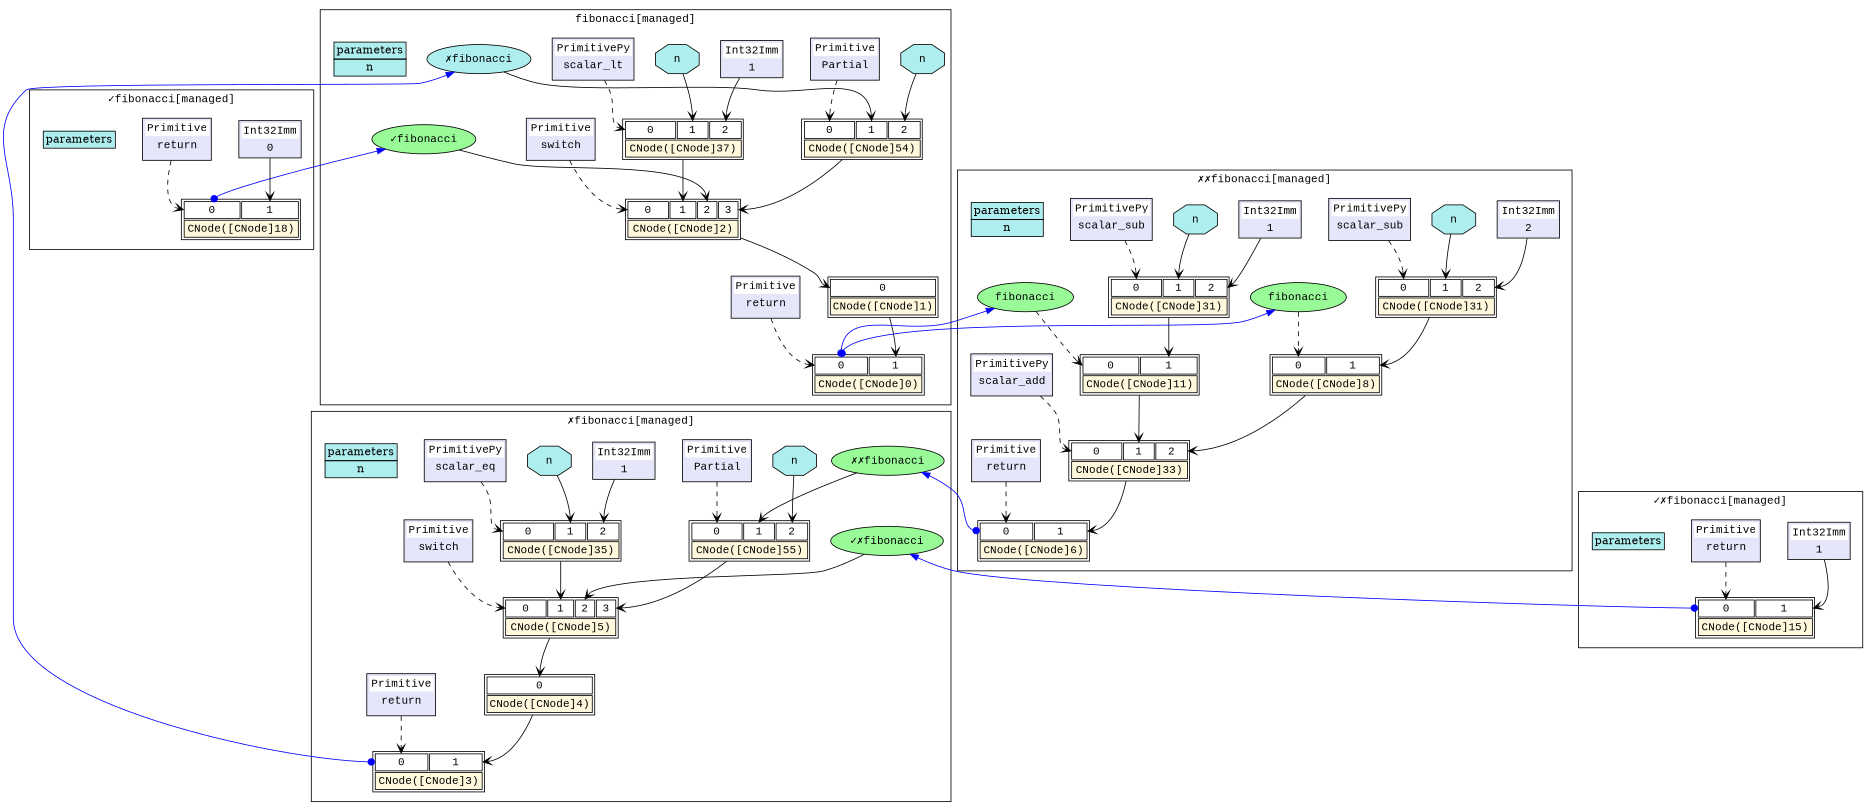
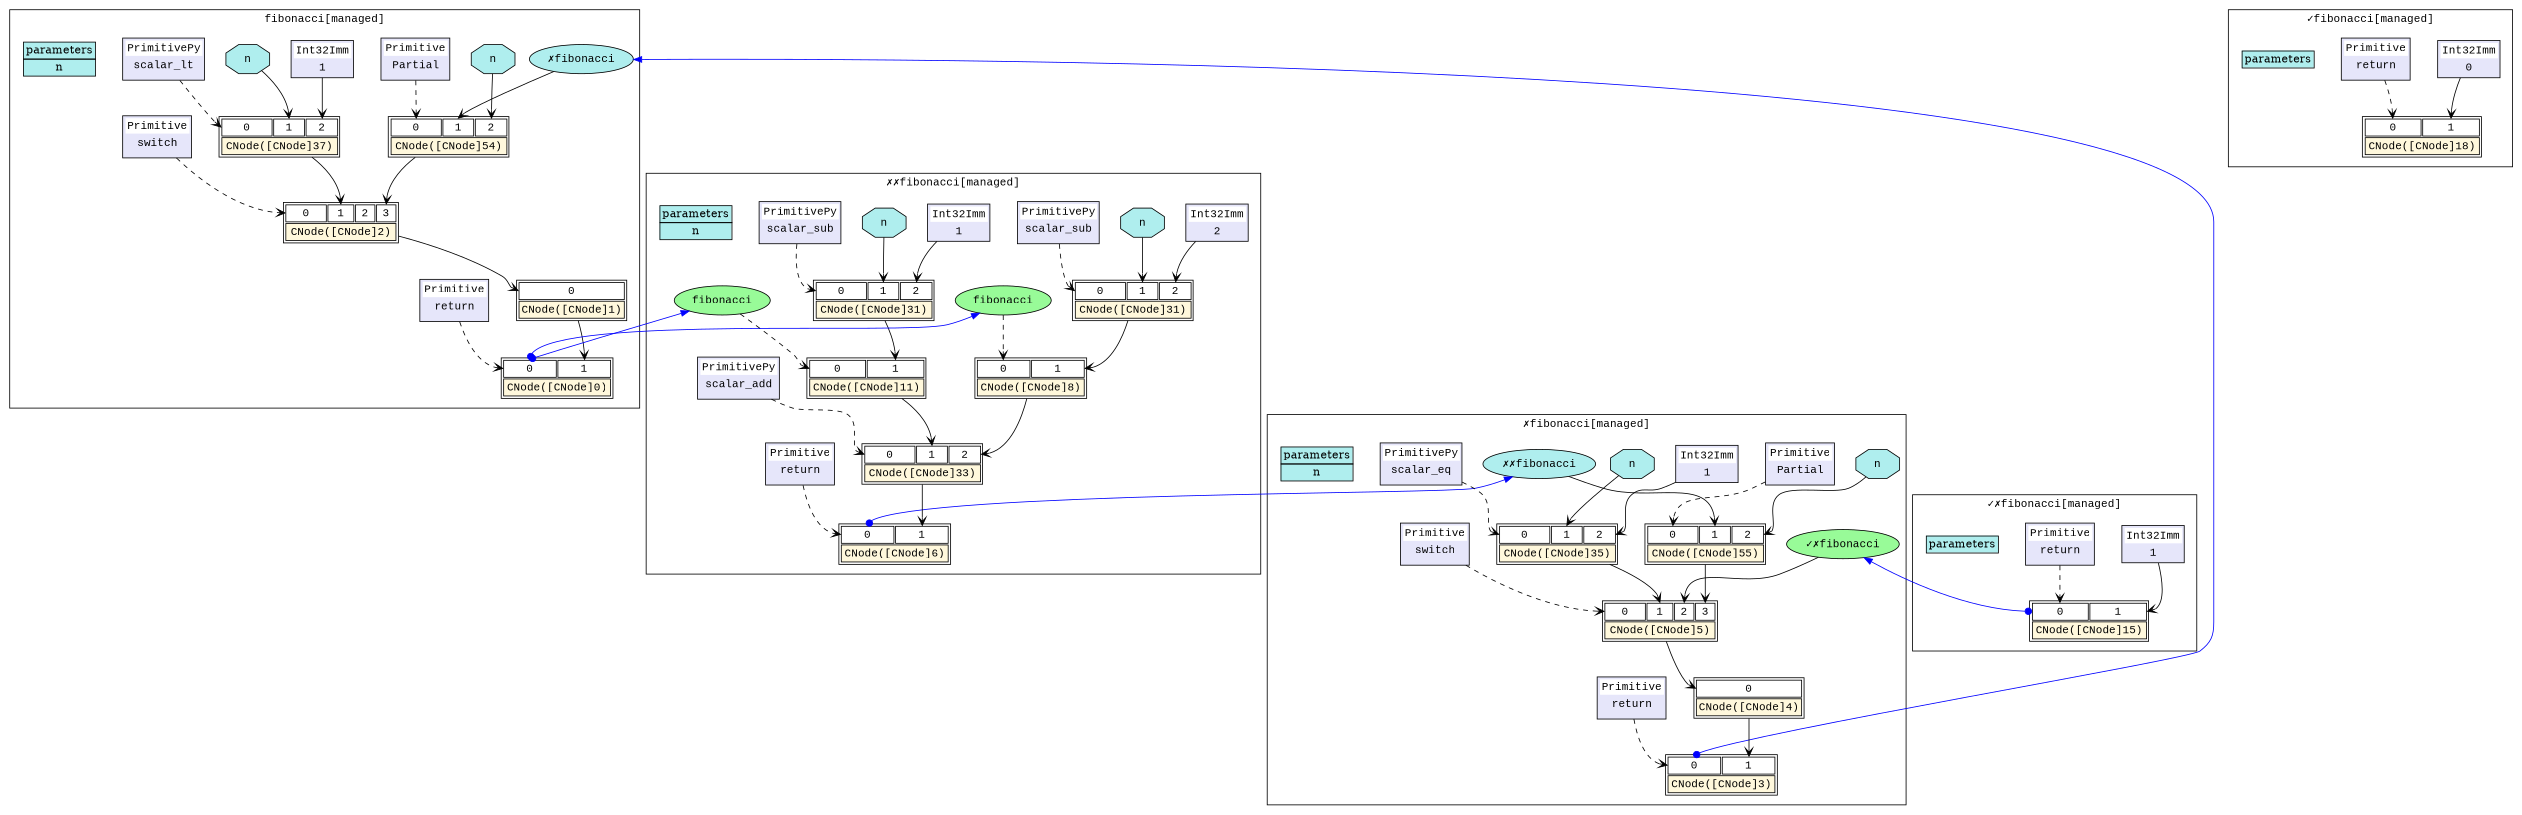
(424, 139) -> none
(888, 461) -> (1539, 464)
